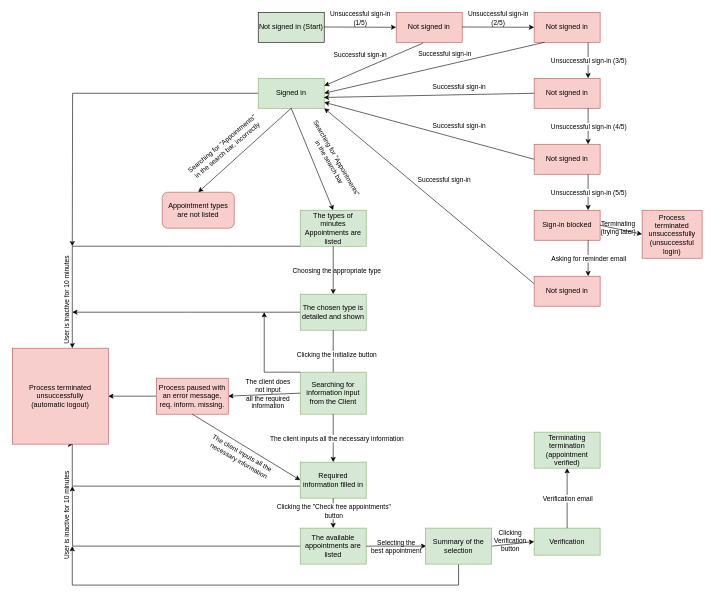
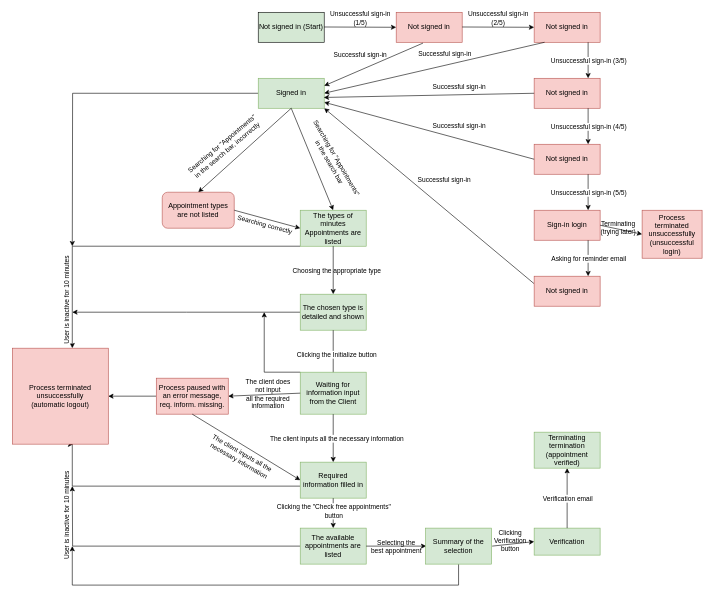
none -> (265, 219)
(567, 225) -> (567, 225)
(333, 393) -> (333, 393)
